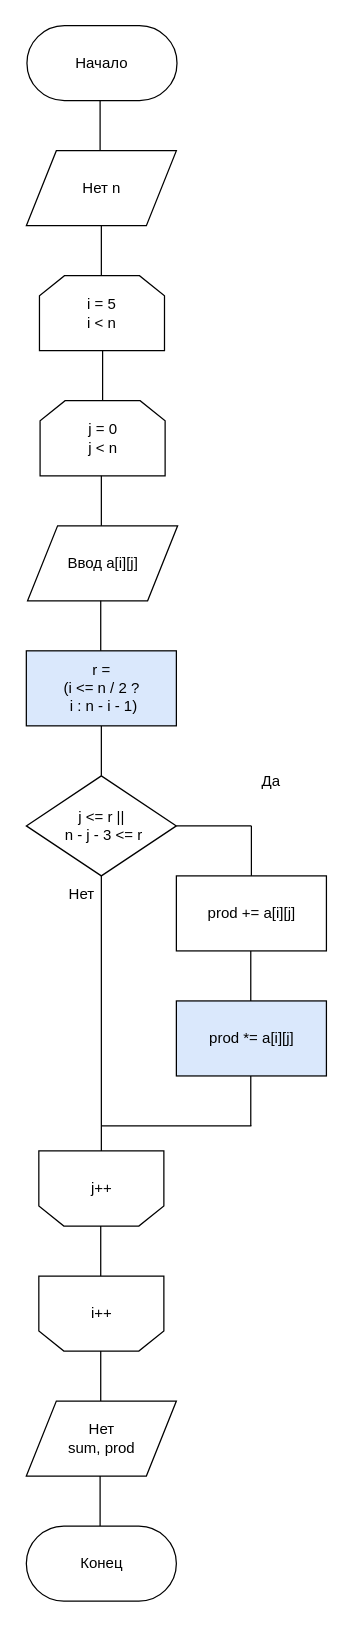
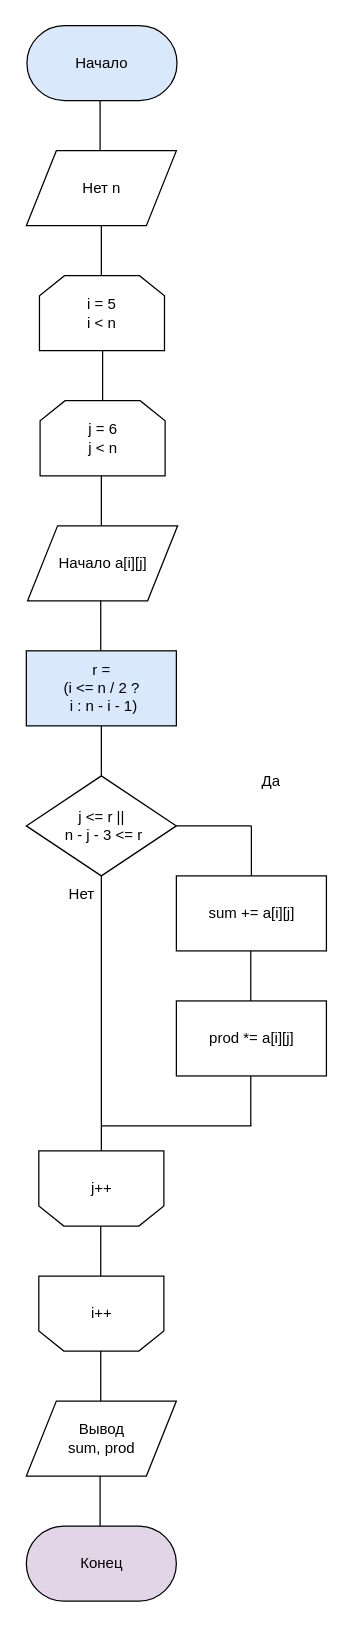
(102, 63) -> (102, 63)
(103, 438) -> (103, 438)
(103, 563) -> (103, 563)
(252, 913) -> (252, 913)
(251, 1038) -> (251, 1038)
(102, 1438) -> (102, 1438)
(101, 1563) -> (101, 1563)
